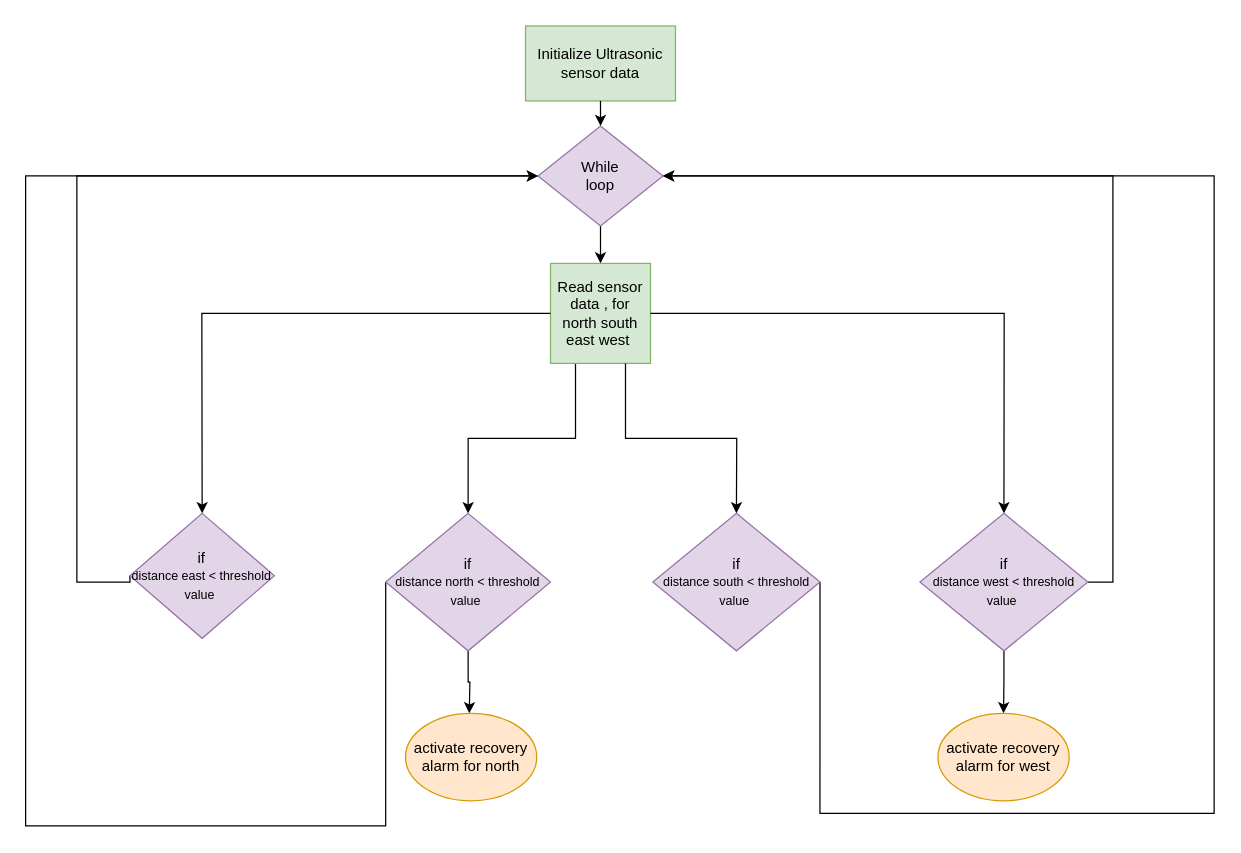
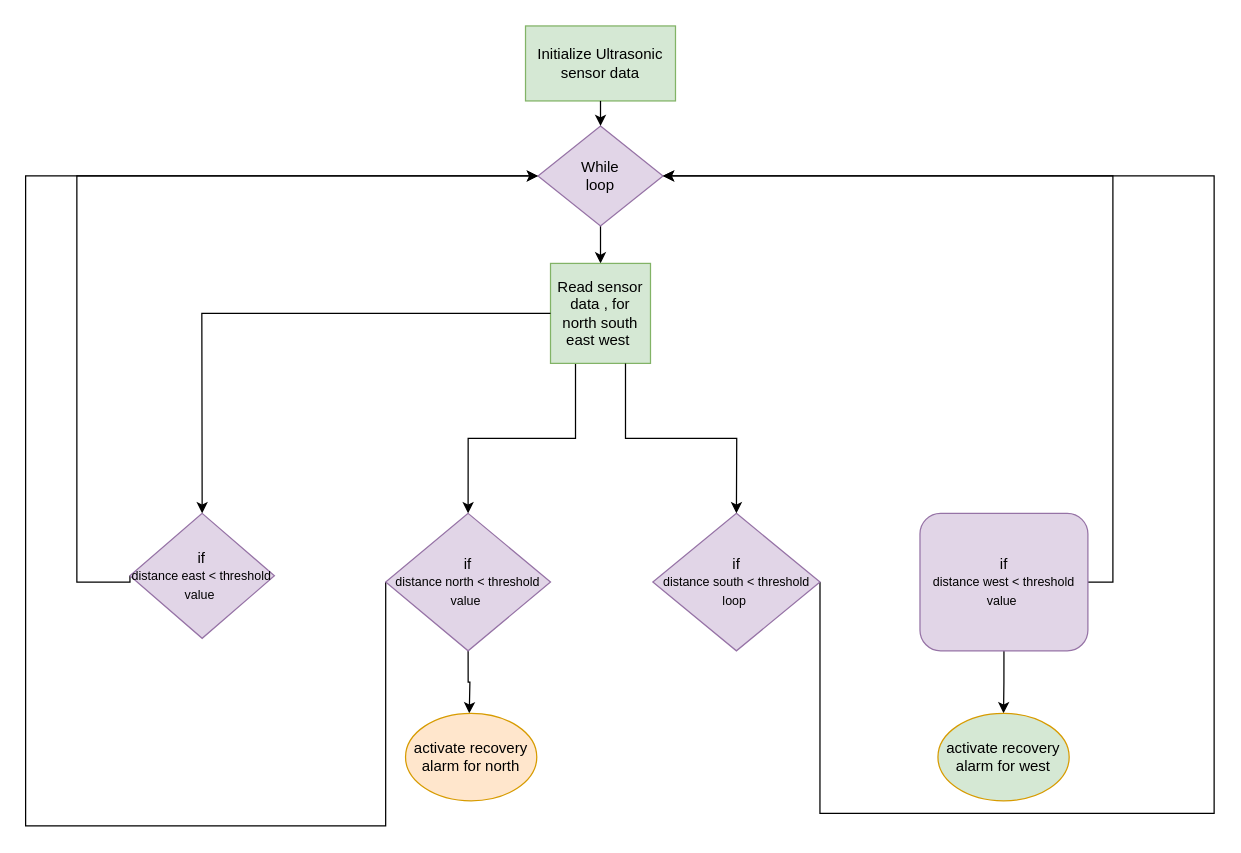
(923, 313) -> none
(737, 582) -> (737, 582)
(1004, 582) -> (1004, 582)
(1004, 757) -> (1004, 757)
